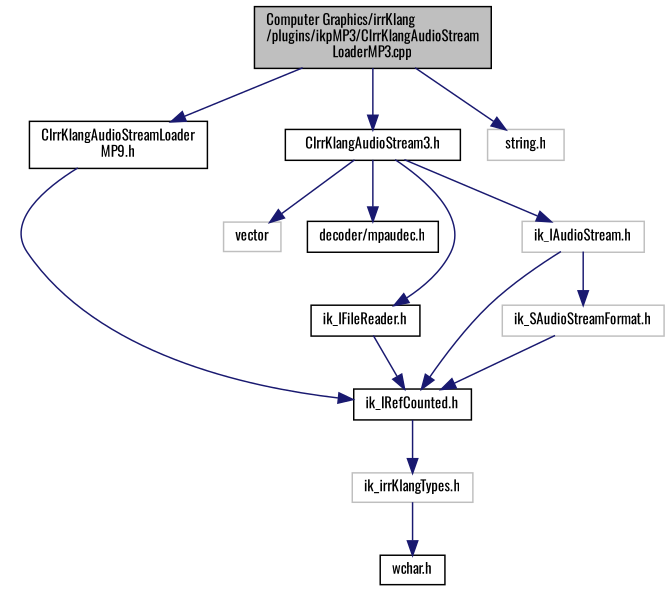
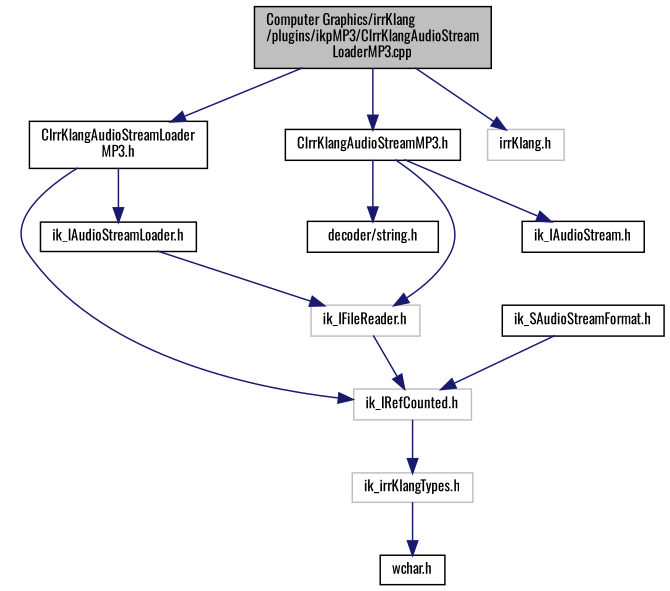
(118, 145) -> (118, 145)
(373, 145) -> (373, 145)
(526, 145) -> (526, 145)
none -> (118, 237)
(252, 237) -> none
(373, 237) -> (373, 237)
(583, 237) -> (583, 237)
(583, 271) -> none
(488, 306) -> none
(366, 321) -> (366, 321)
(583, 321) -> (583, 321)
(413, 404) -> (413, 404)
